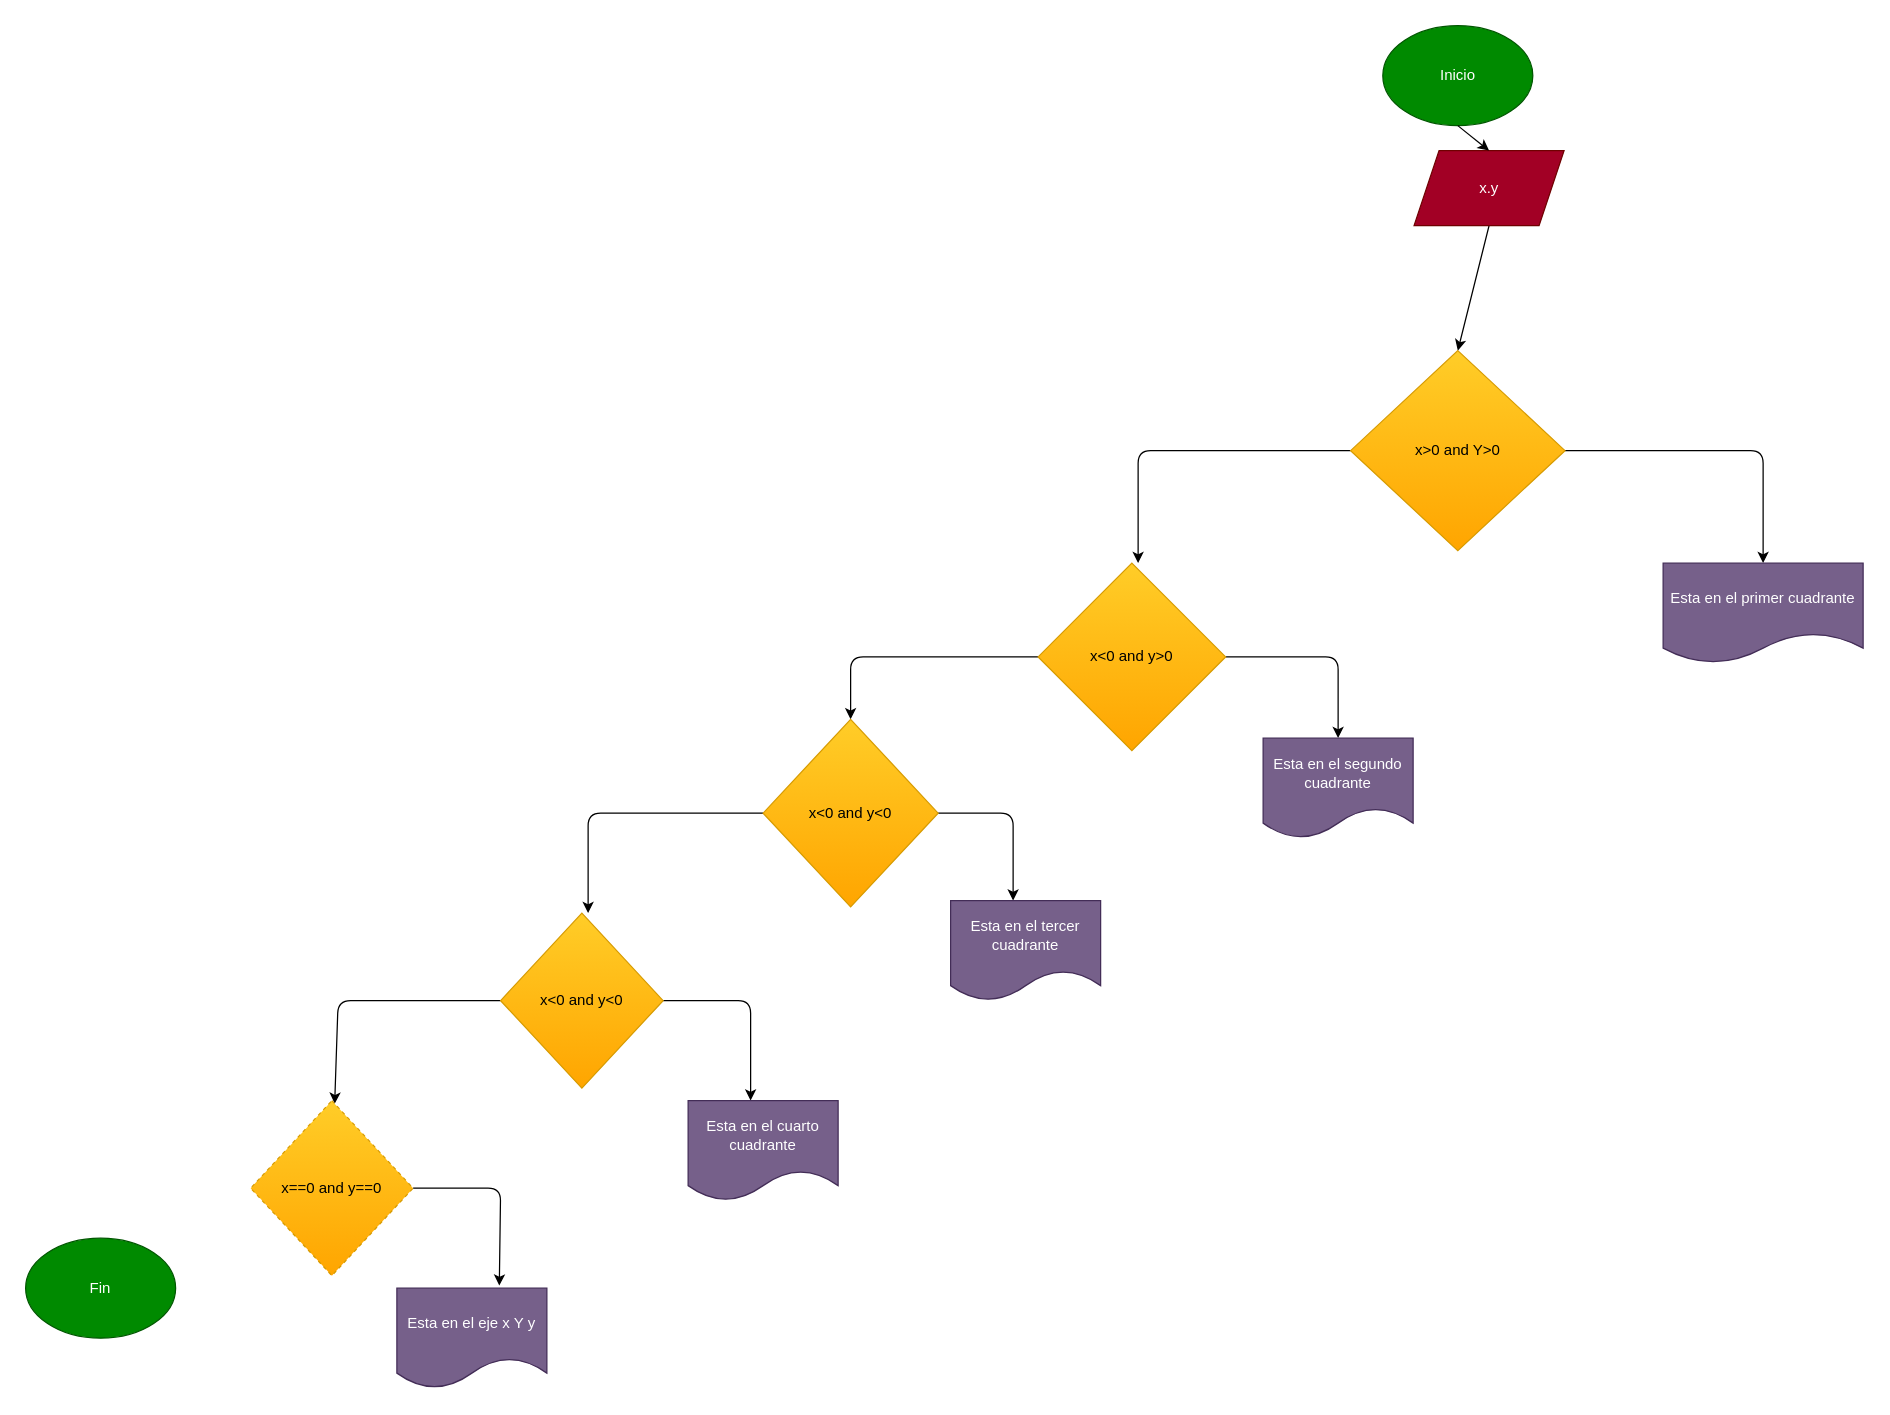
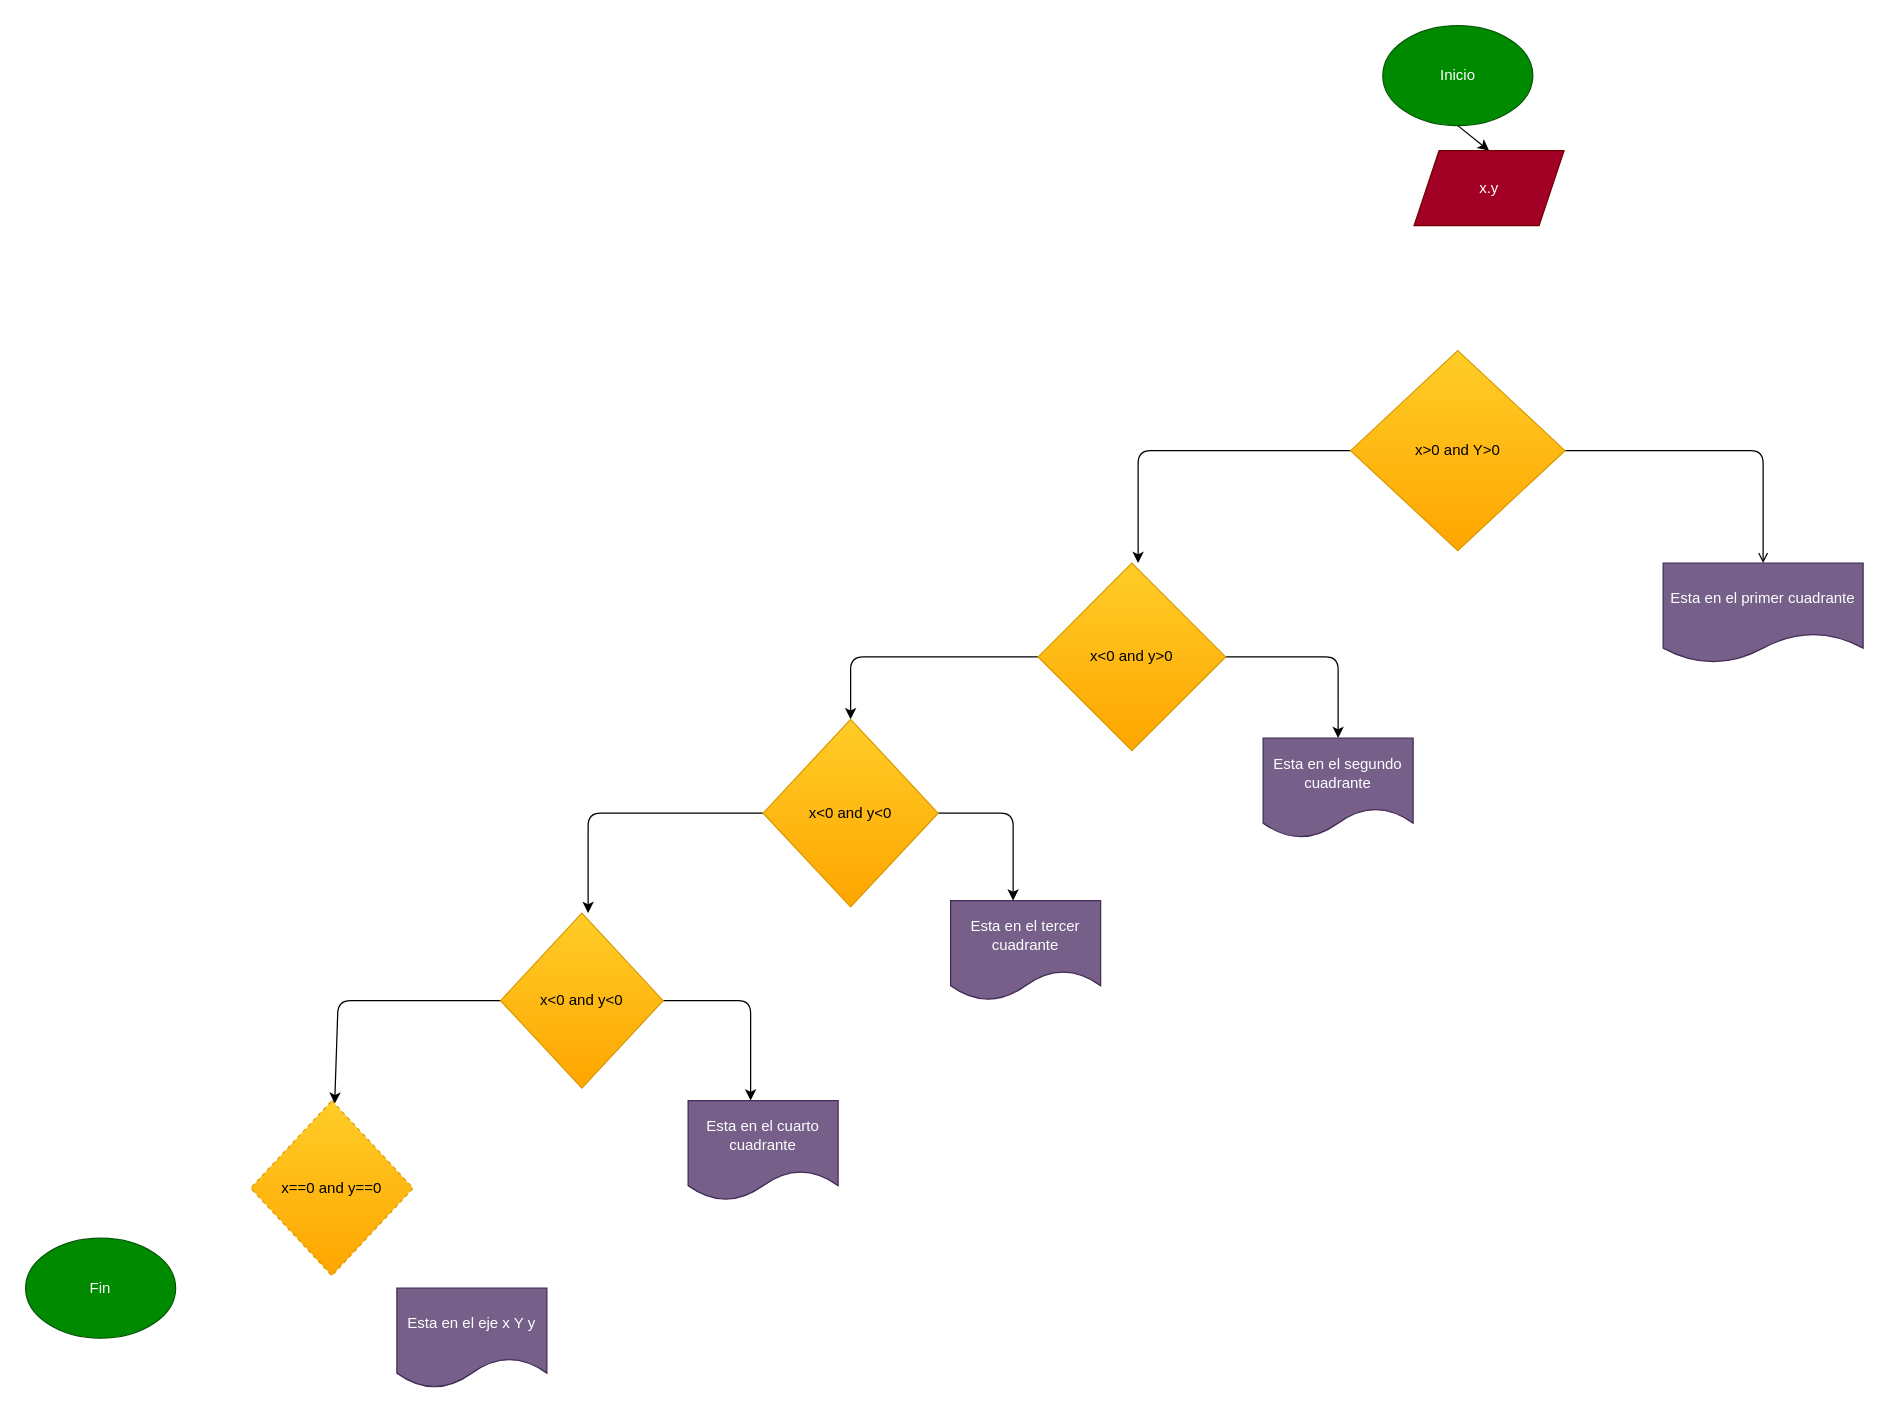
(1474, 284) -> none
(1763, 553) -> (1763, 555)
(499, 1193) -> none
